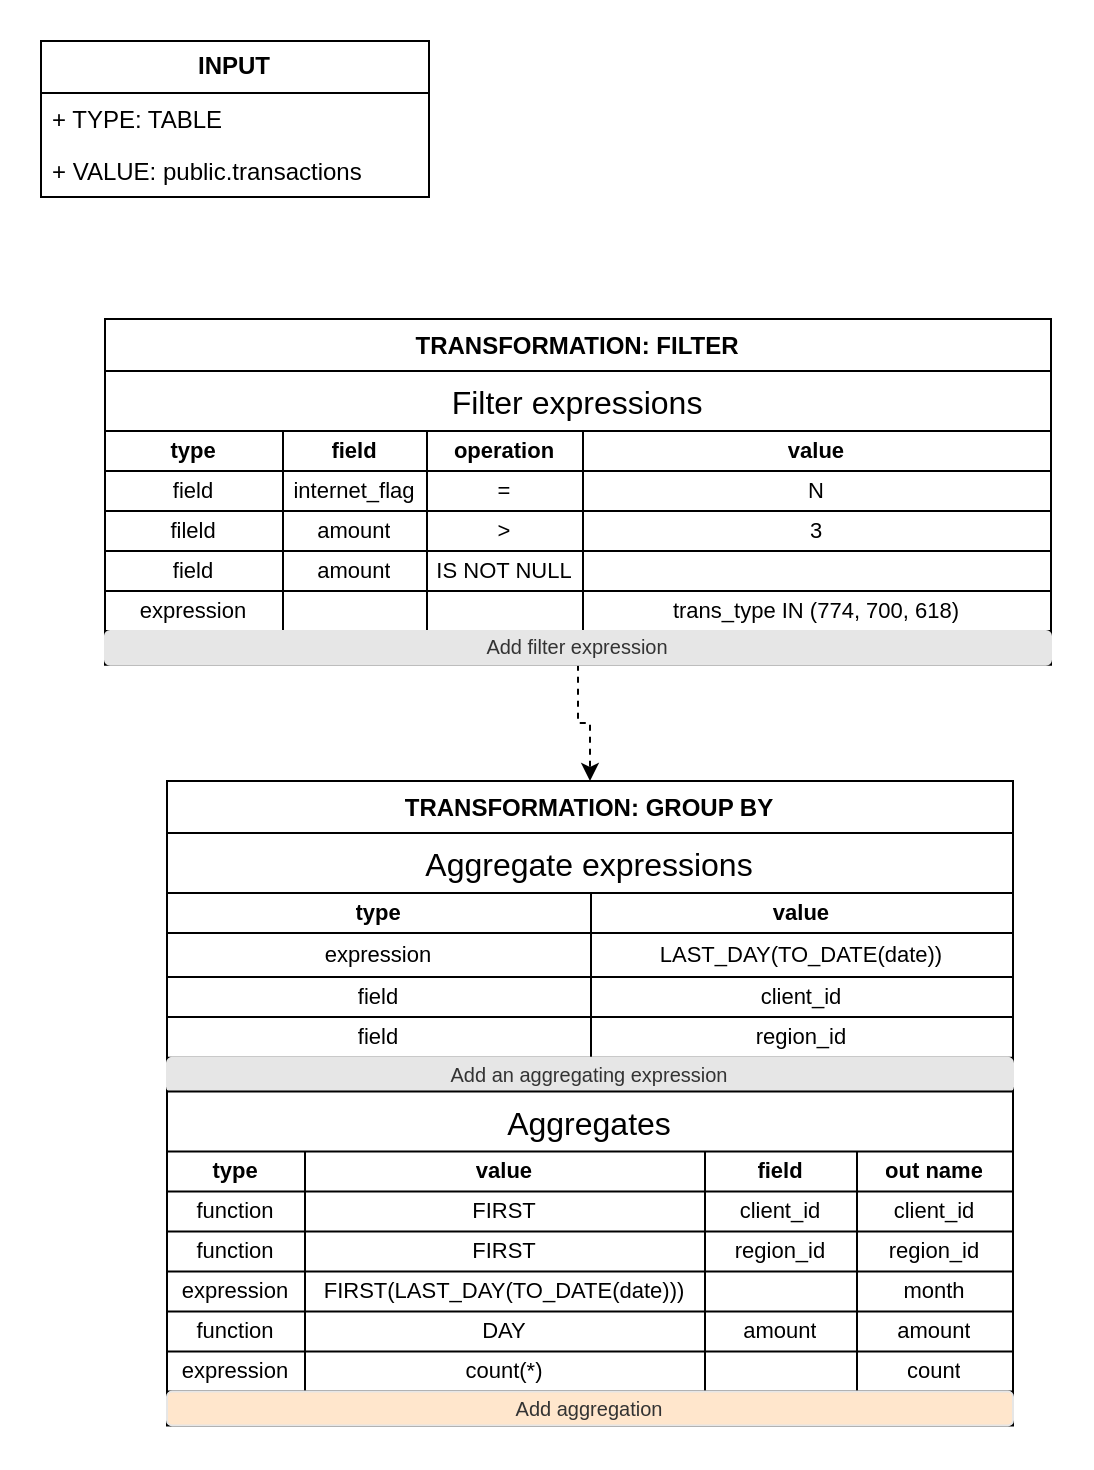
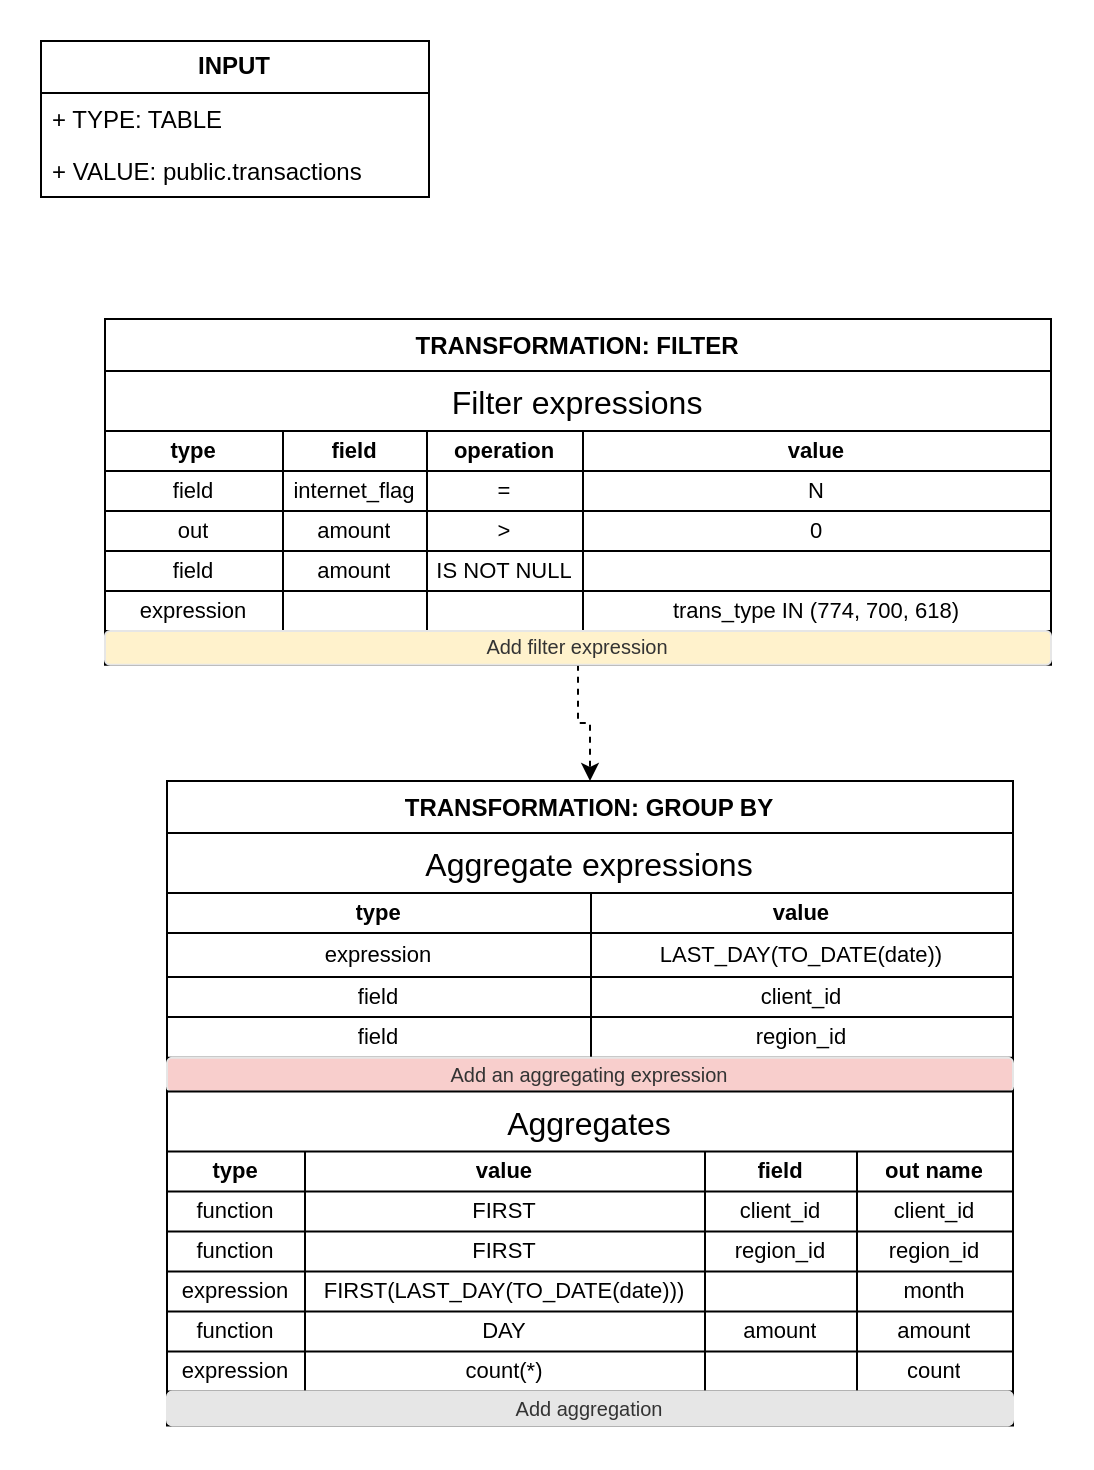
(194, 531) -> (194, 531)
(817, 531) -> (817, 531)
(578, 648) -> (578, 648)
(590, 1075) -> (590, 1075)
(590, 1408) -> (590, 1408)
